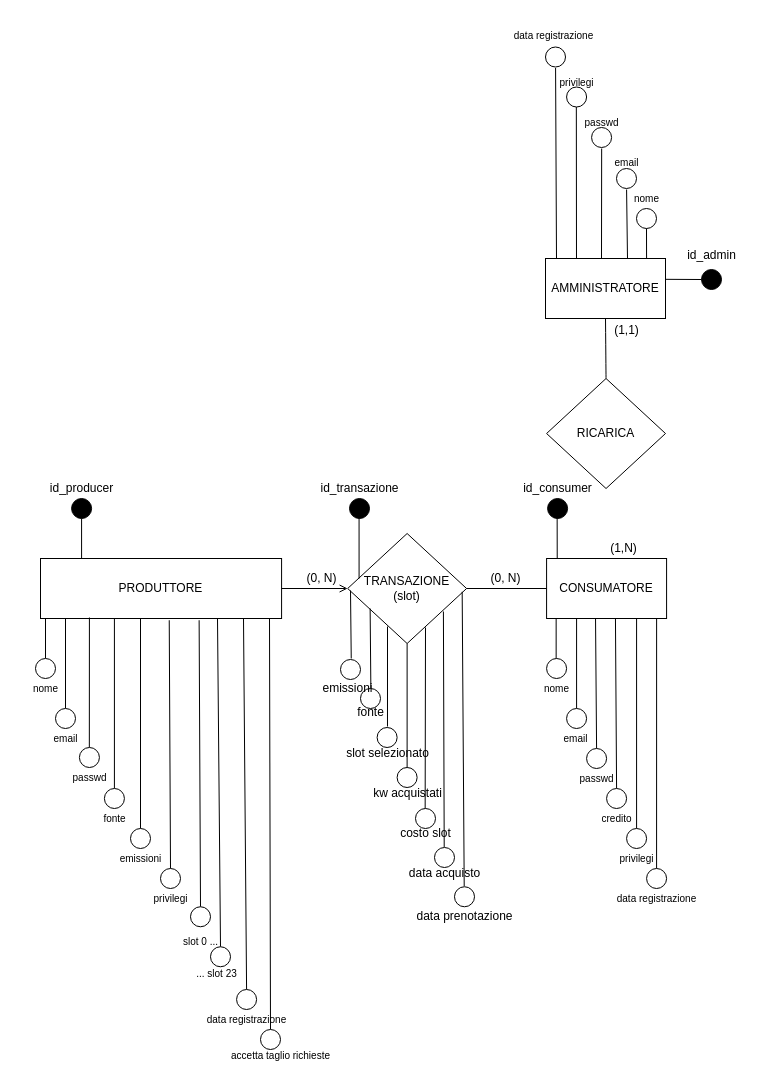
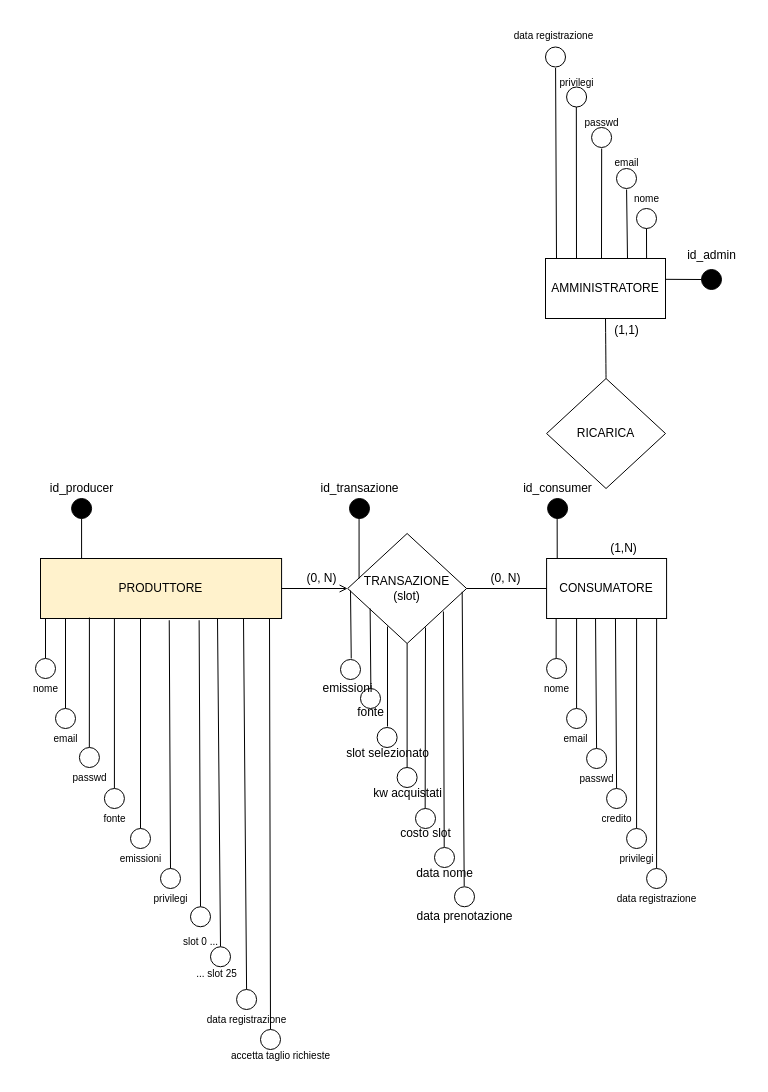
(161, 589) -> (161, 589)
(445, 874) -> (445, 874)
(217, 974) -> (217, 974)
